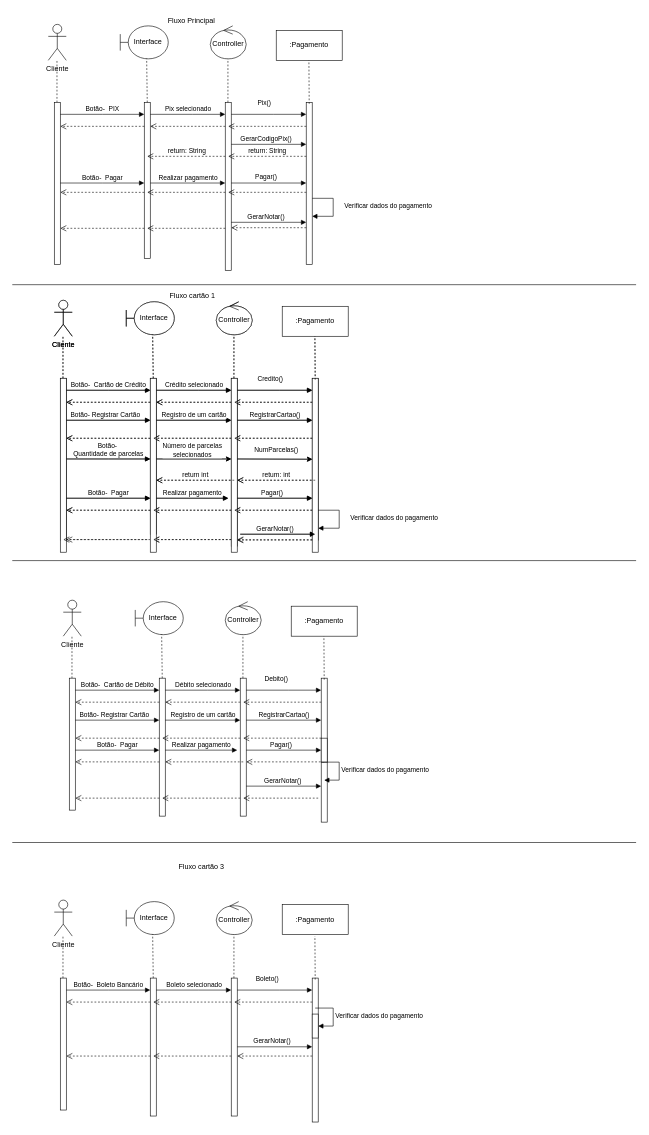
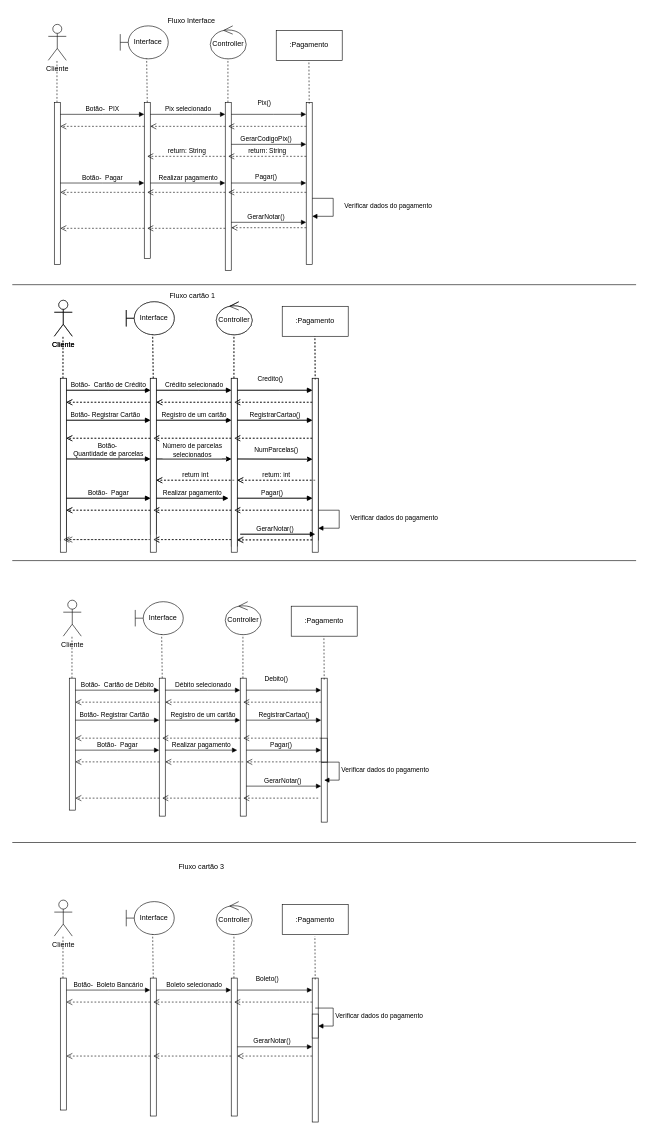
(193, 21) -> (193, 21)
